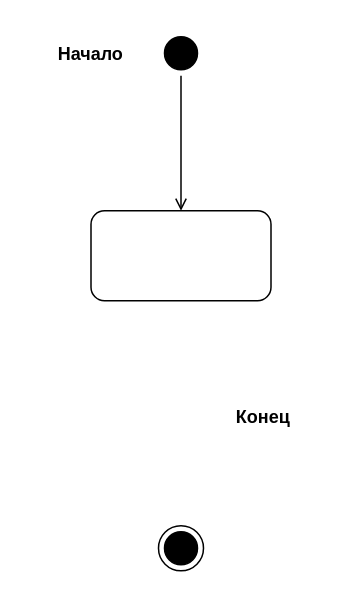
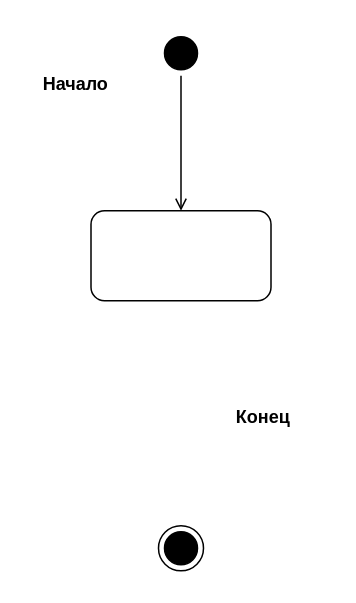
(91, 53) -> (76, 83)
